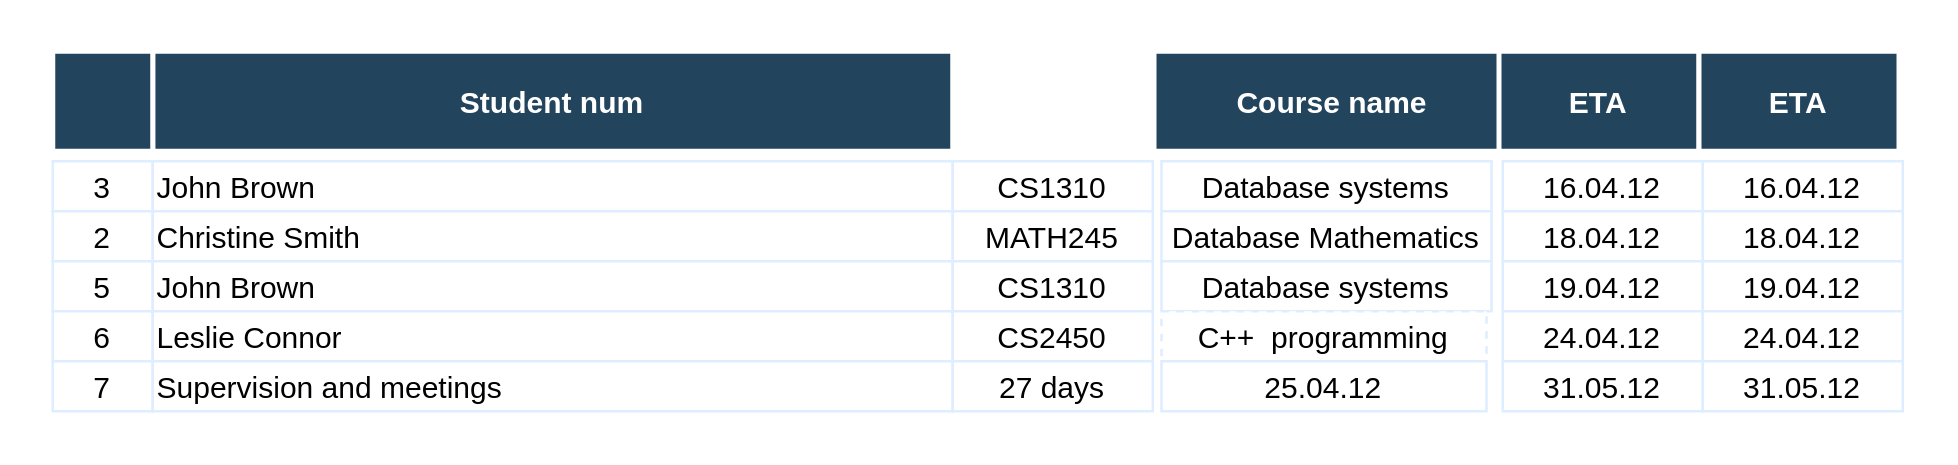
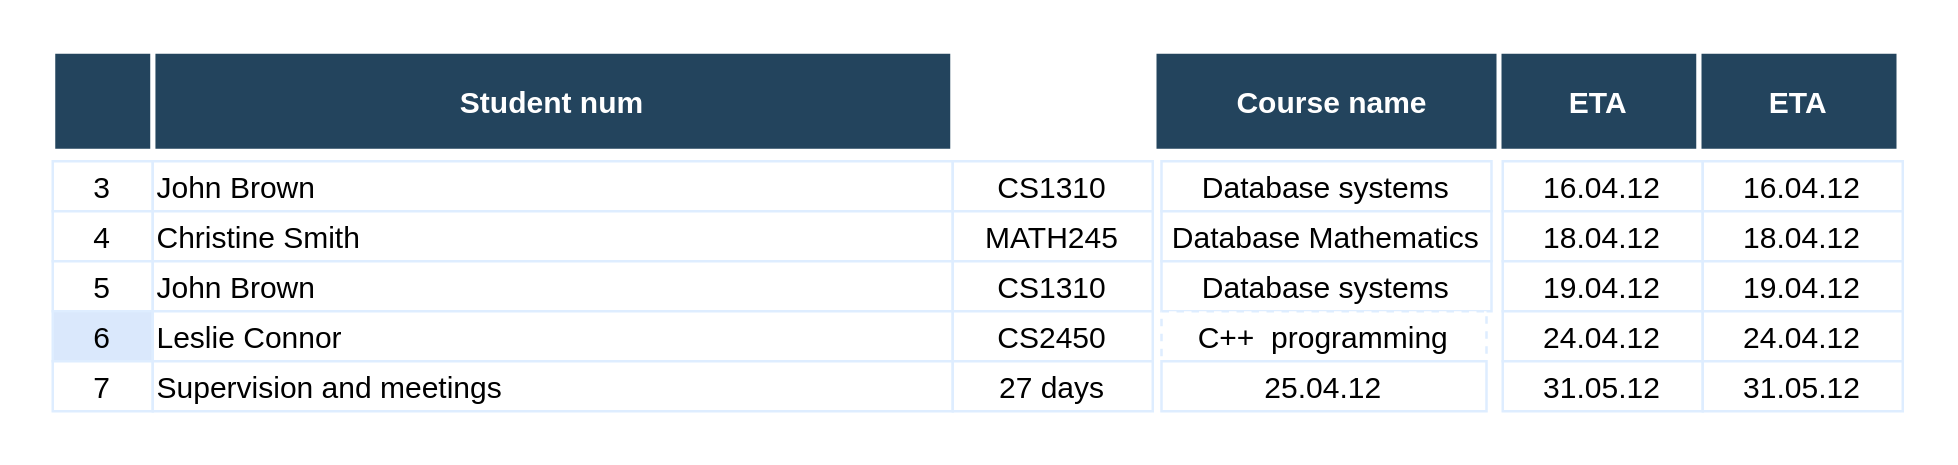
(101, 238) -> (101, 238)
(103, 336) -> (103, 336)
